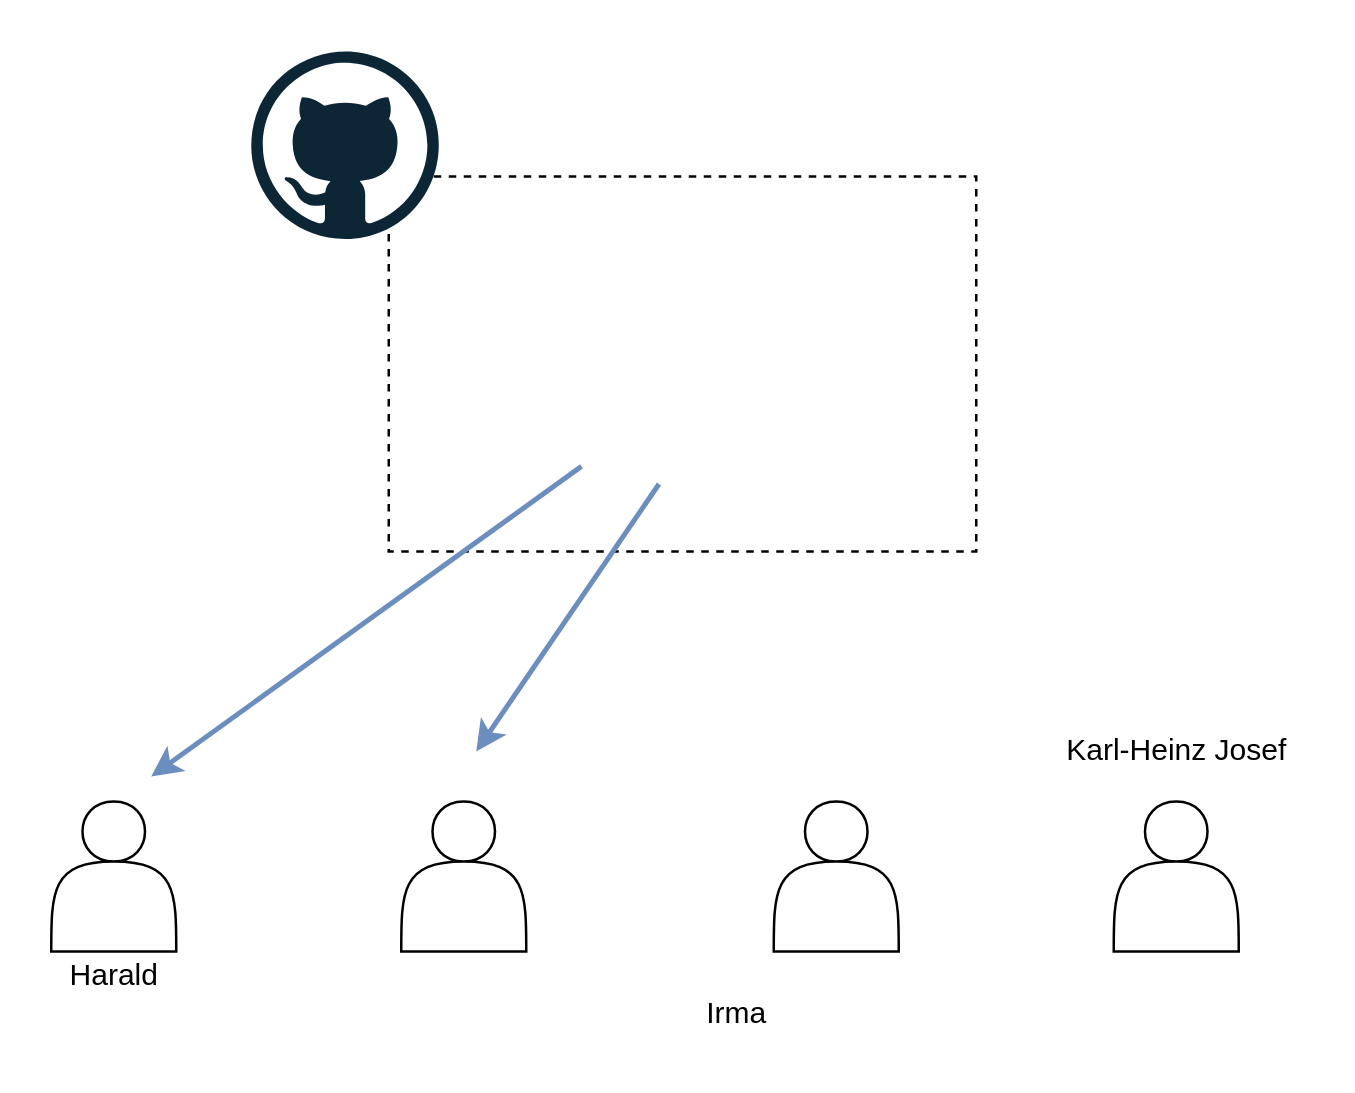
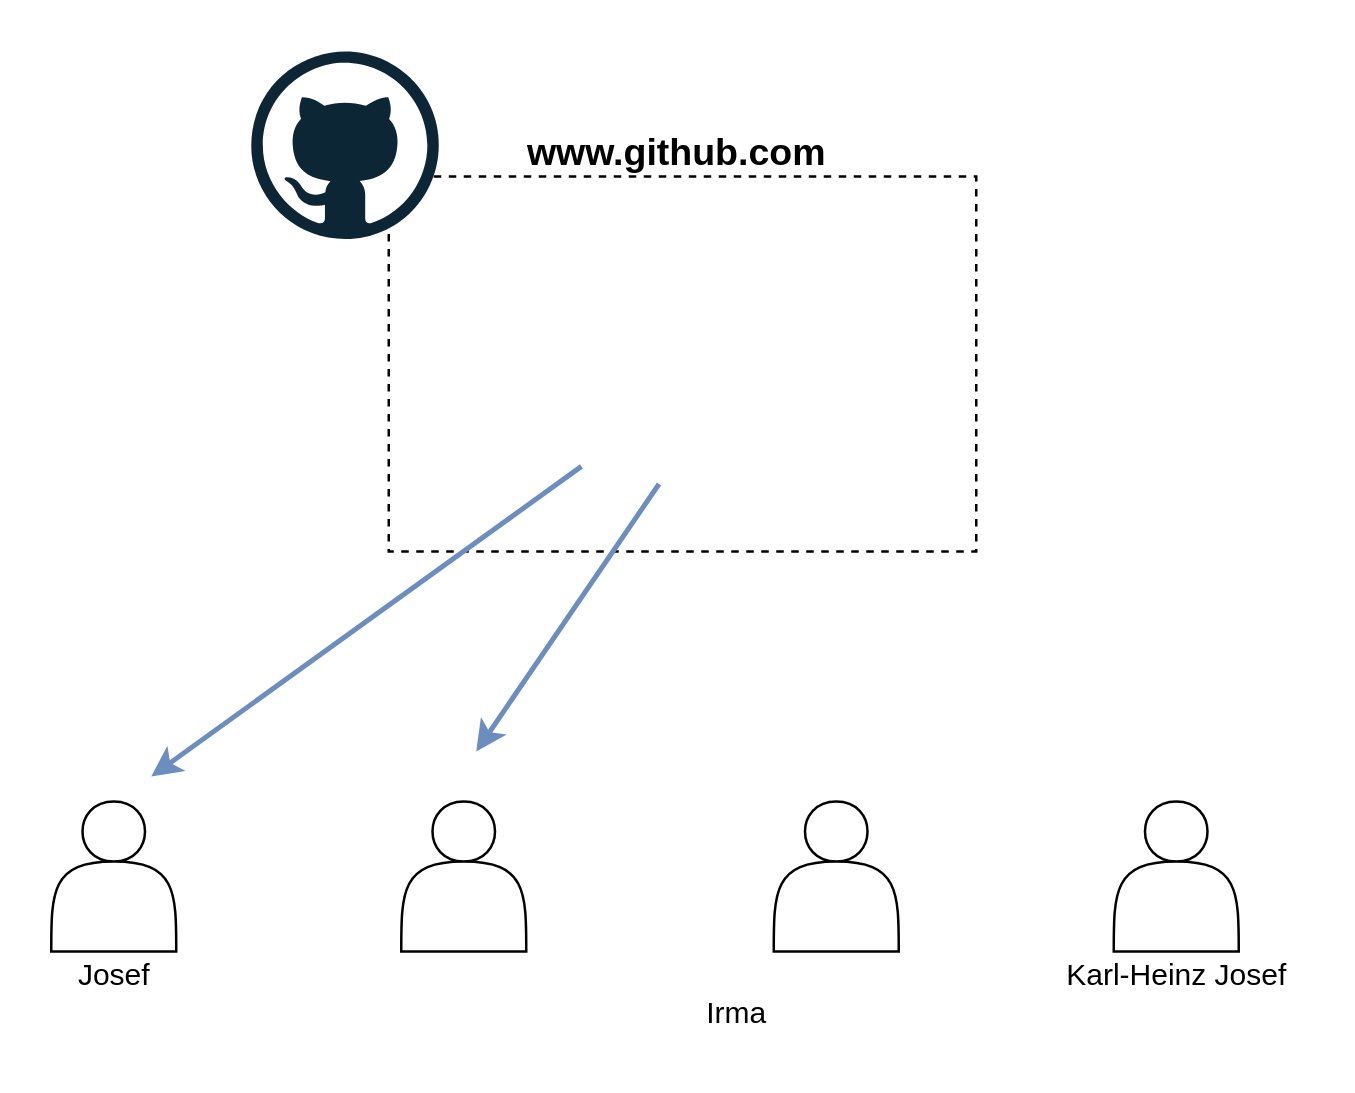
none -> (676, 151)
(1176, 751) -> (1176, 976)
(115, 976) -> (115, 976)
